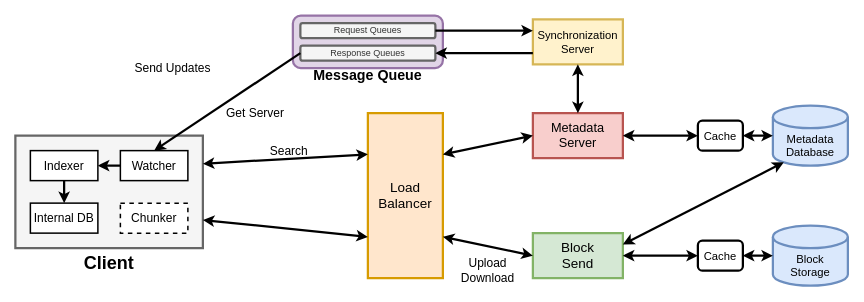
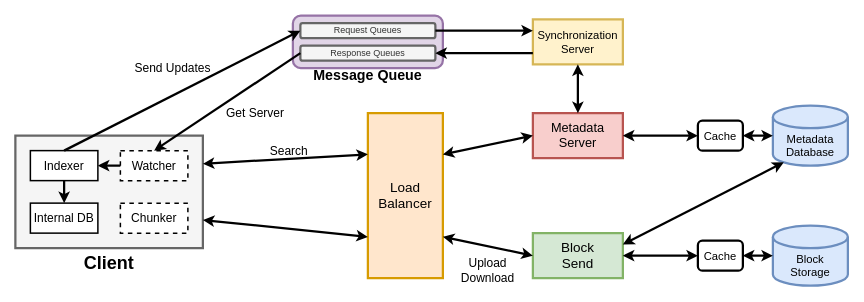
none -> (178, 92)
(154, 165) -> (154, 165)
